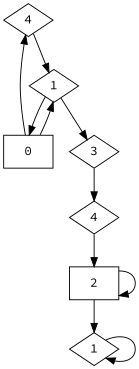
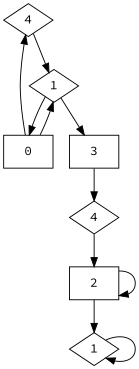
(94, 152) -> (94, 152)
